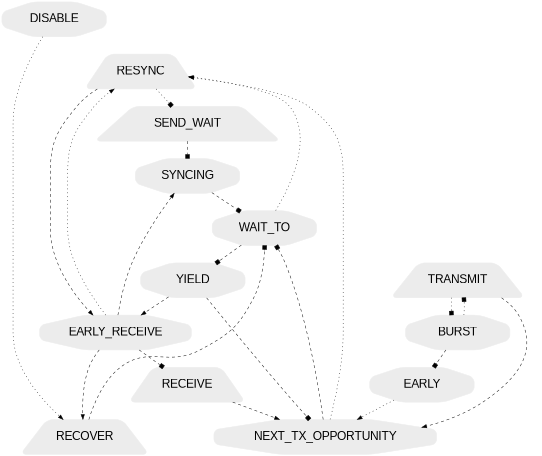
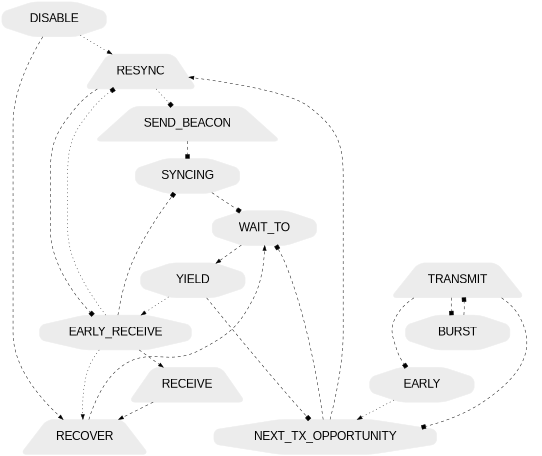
(292, 110) -> (94, 43)
(188, 124) -> (188, 124)
(50, 197) -> (50, 197)
(343, 198) -> (343, 198)
(68, 201) -> (68, 201)
(13, 231) -> (13, 231)
(137, 253) -> (137, 253)
(231, 253) -> (231, 253)
(451, 304) -> (451, 304)
(157, 305) -> (157, 305)
(464, 309) -> (464, 309)
(191, 354) -> (191, 354)
(441, 357) -> (392, 328)
(153, 360) -> (153, 360)
(509, 380) -> (509, 380)
(85, 381) -> (85, 381)
(254, 410) -> (138, 410)
